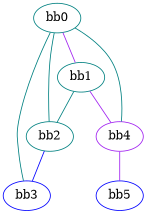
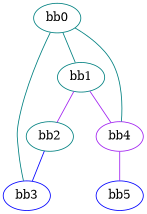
(69, 48) -> (69, 48)
(49, 77) -> none
(65, 107) -> (65, 107)
